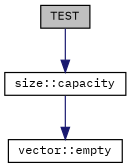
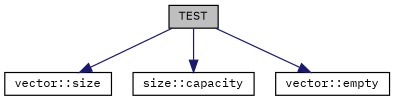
none -> (58, 84)
(65, 111) -> (258, 48)
